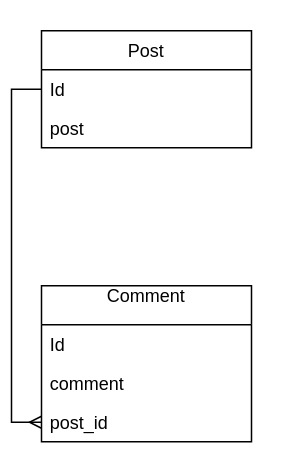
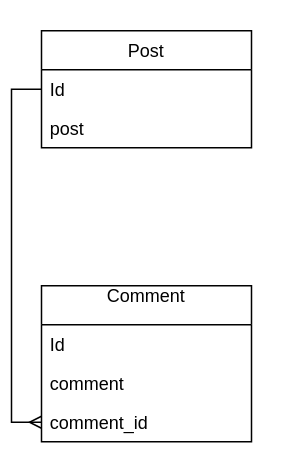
(82, 423) -> (98, 423)
